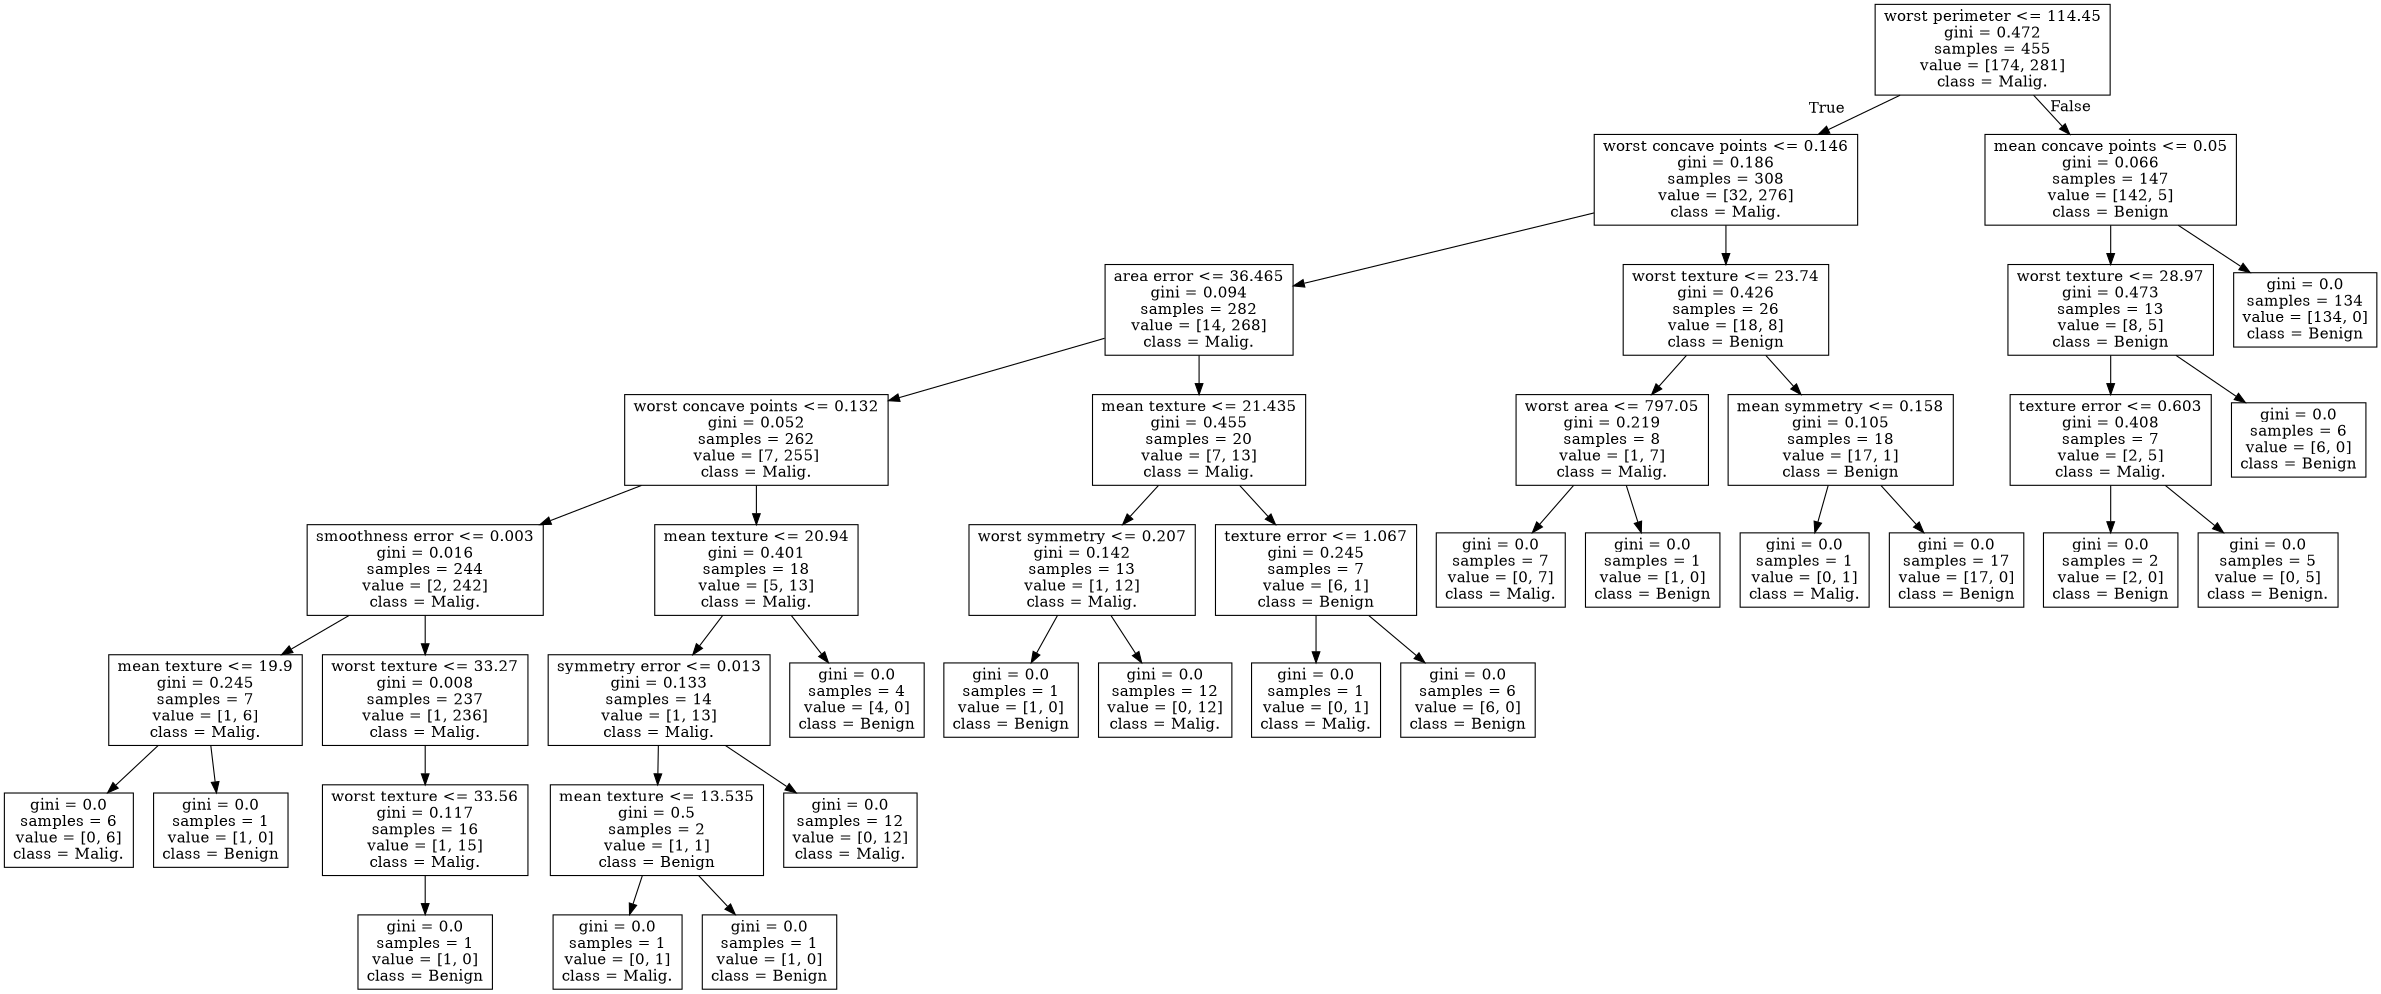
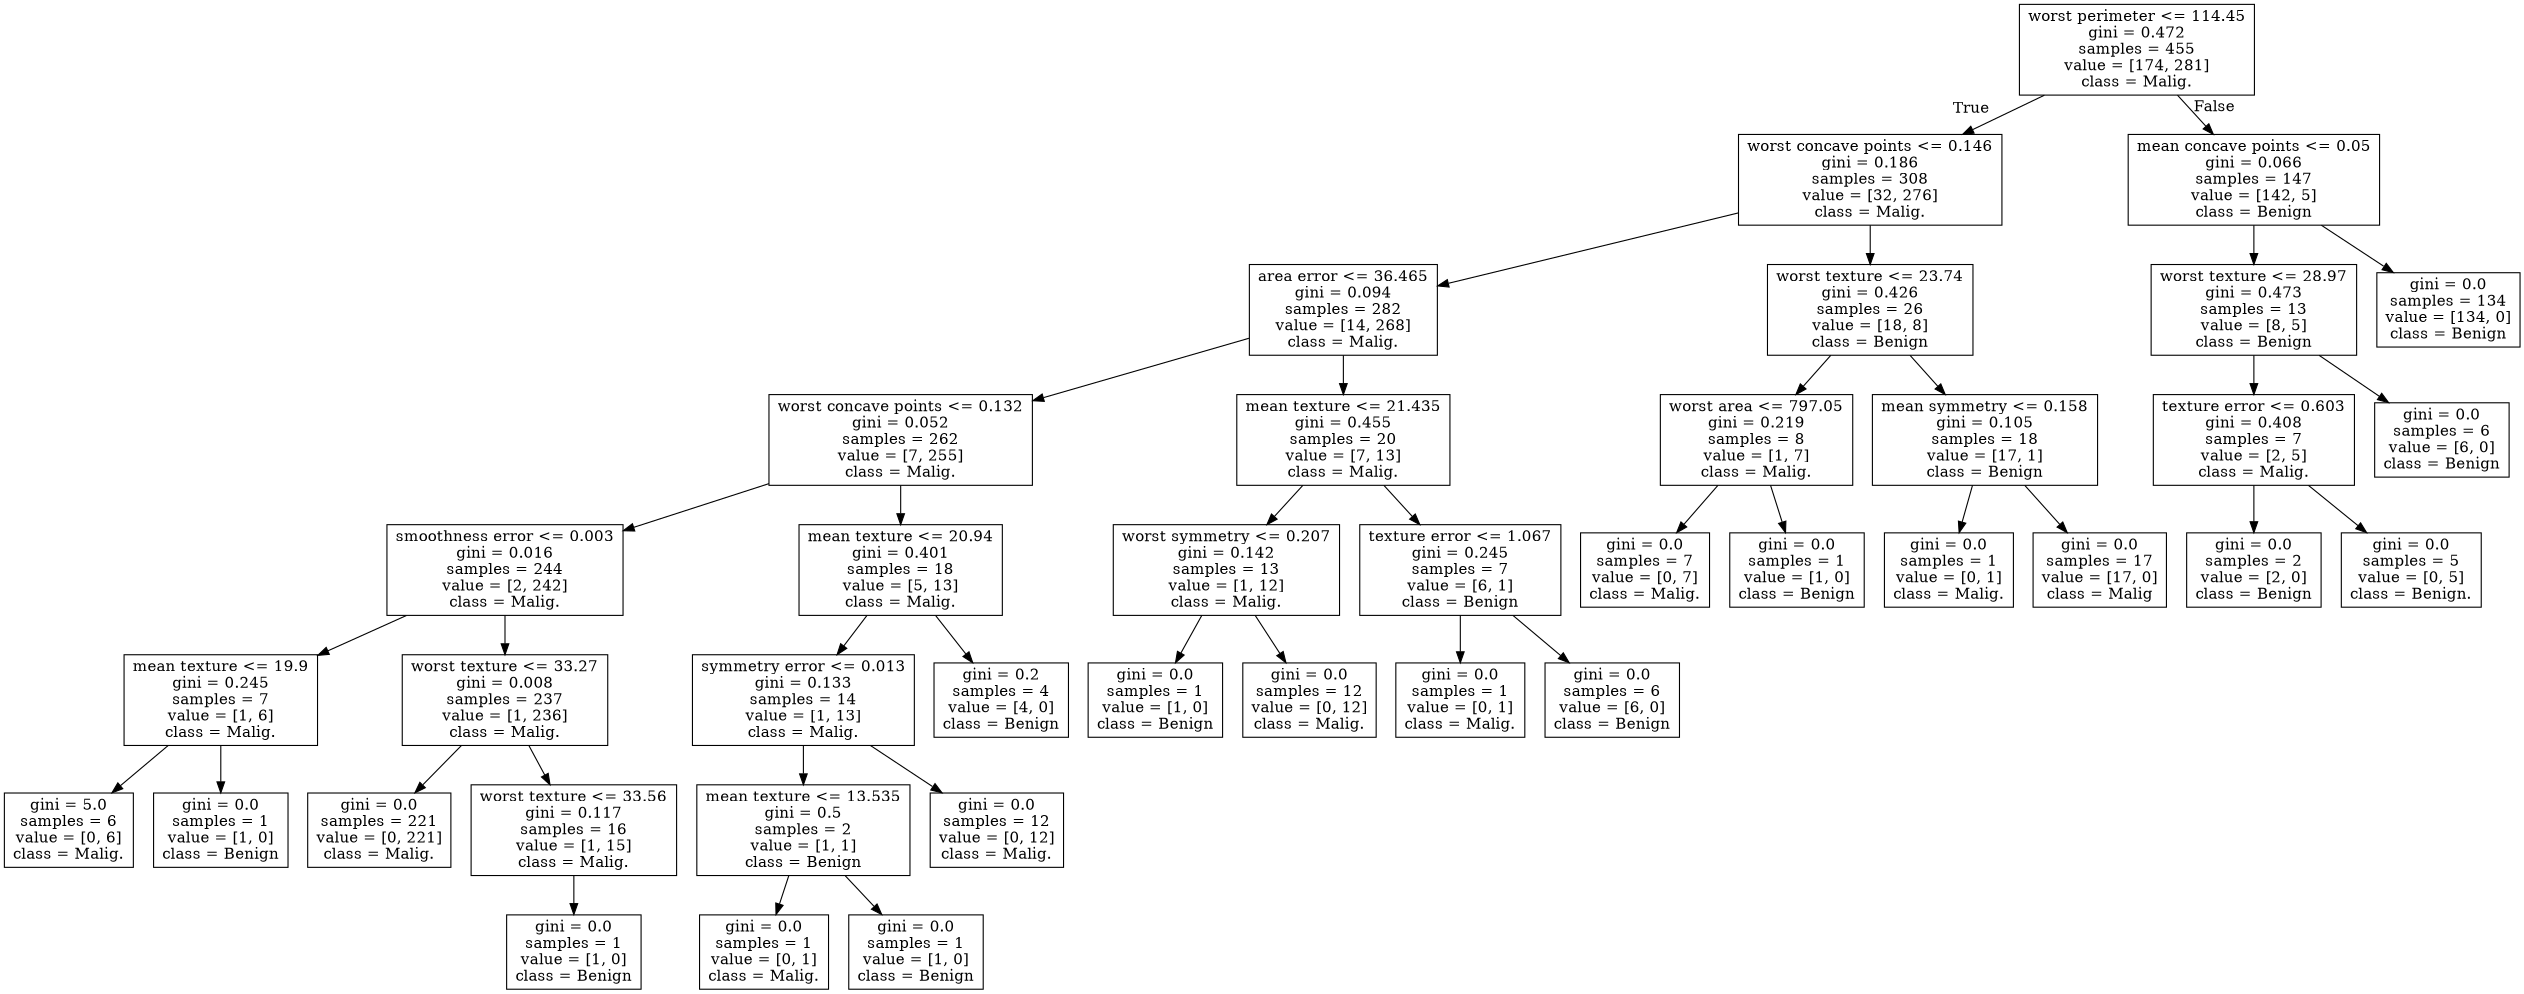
(1957, 570) -> (2100, 570)
(857, 700) -> (1001, 700)
(69, 830) -> (69, 830)
none -> (379, 830)
